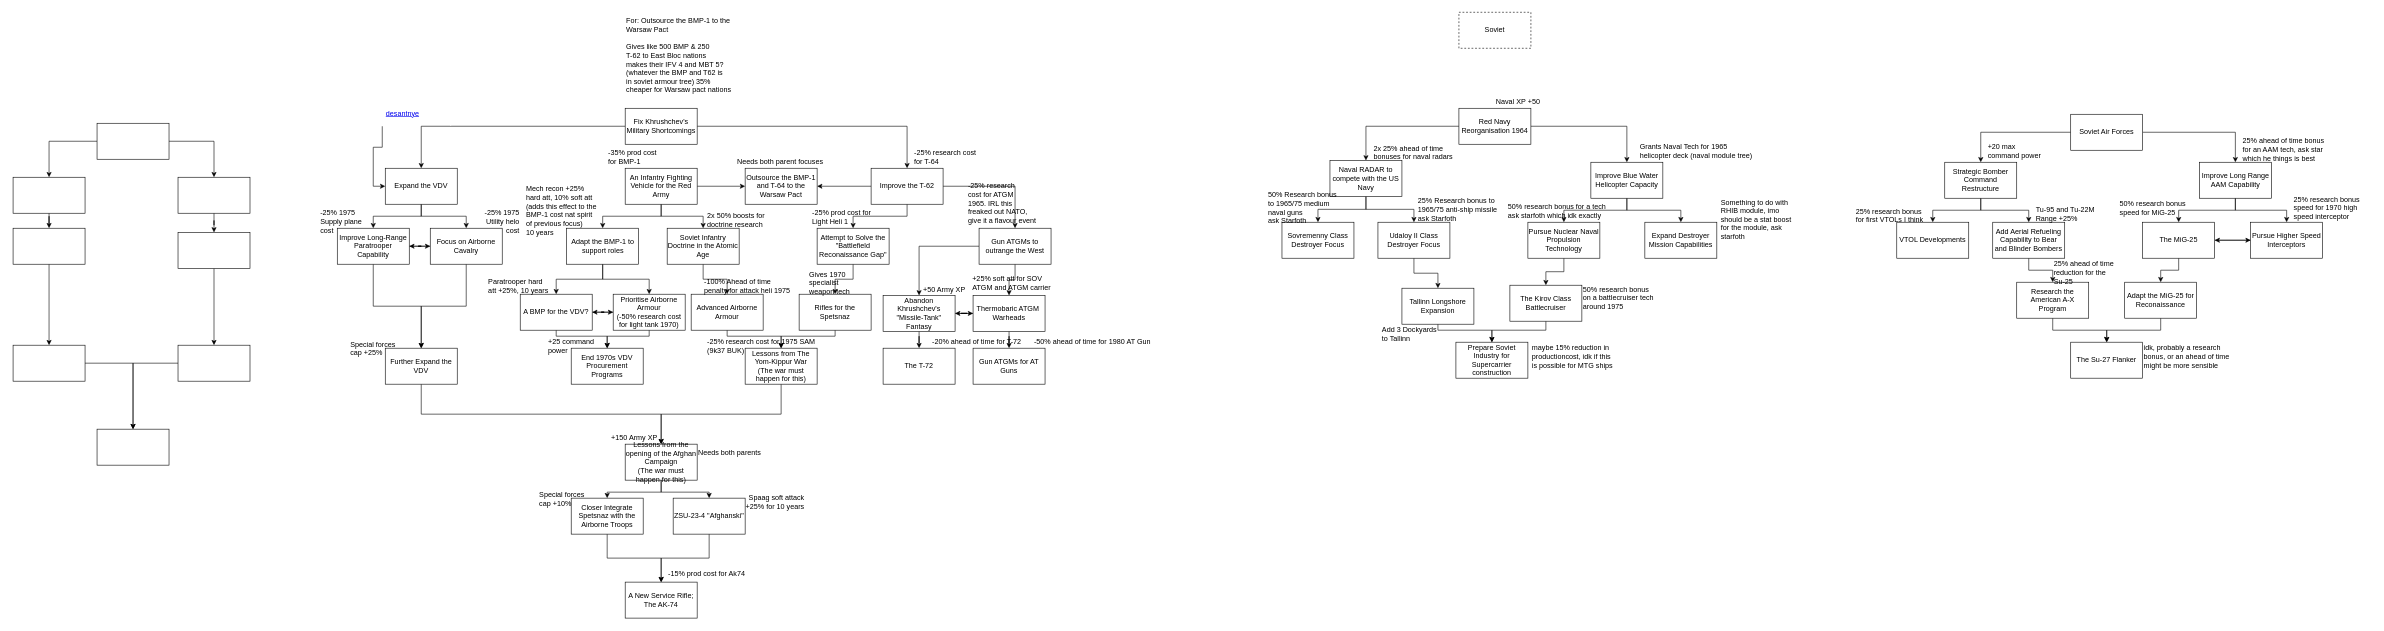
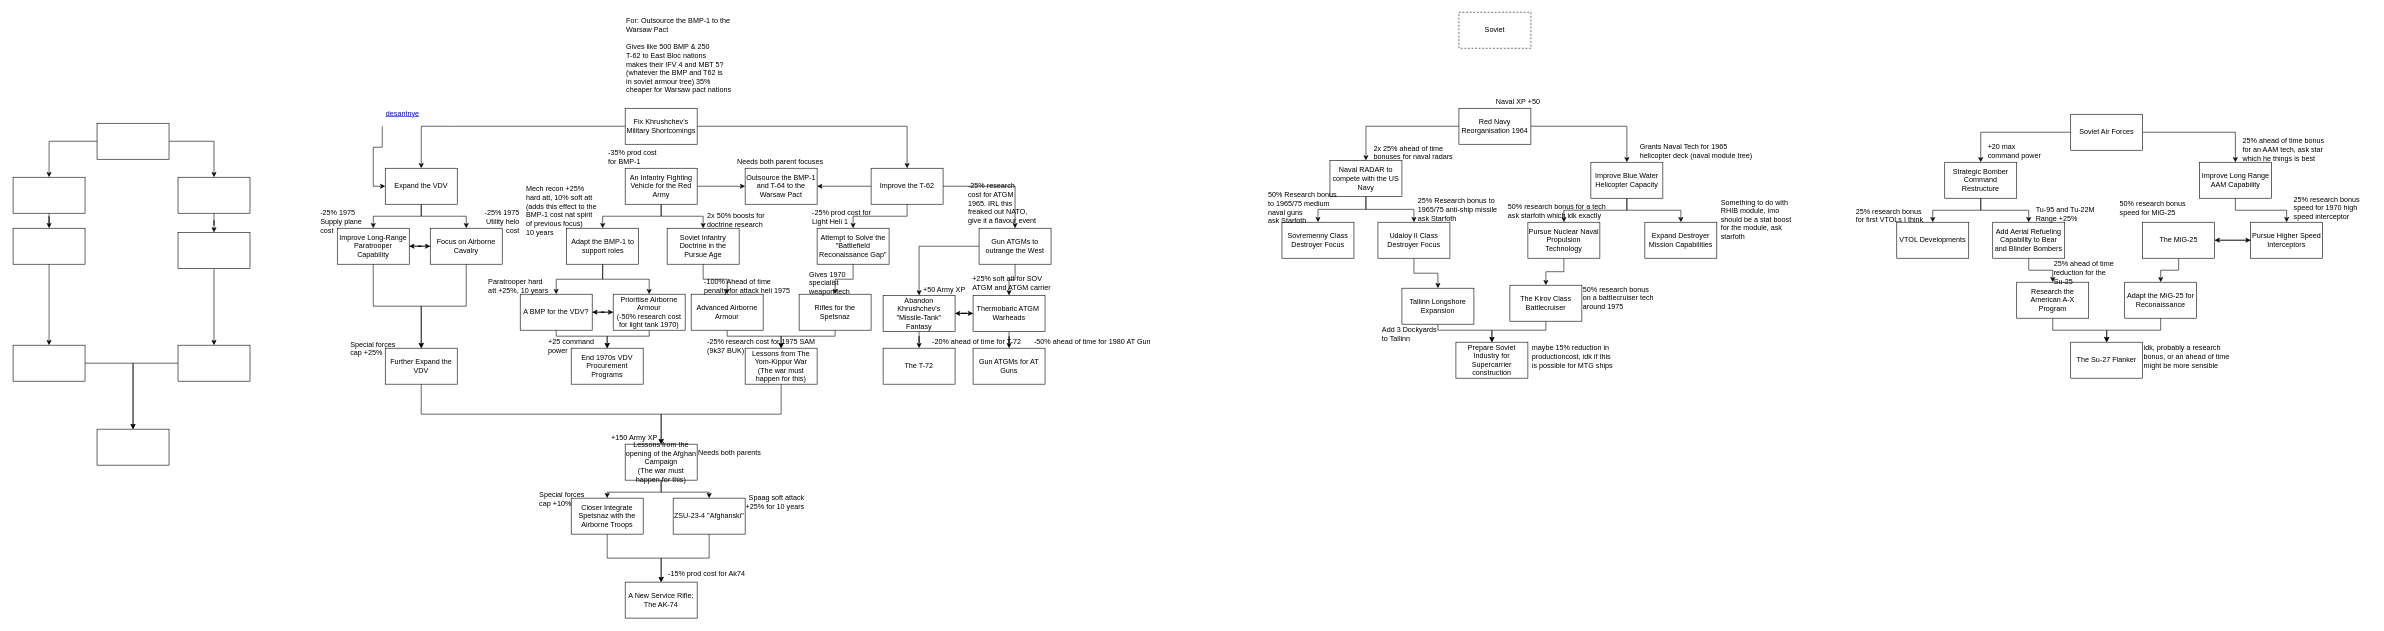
(949, 156) -> none
(2179, 216) -> none
(703, 246) -> (703, 246)
